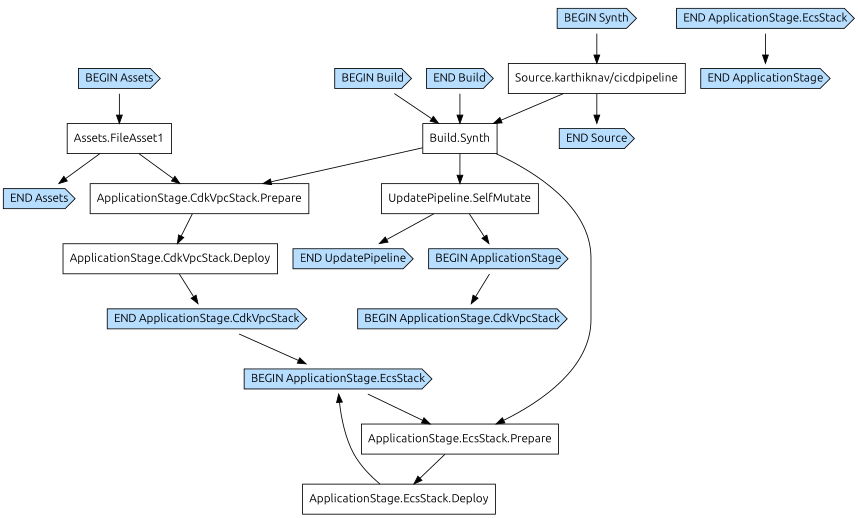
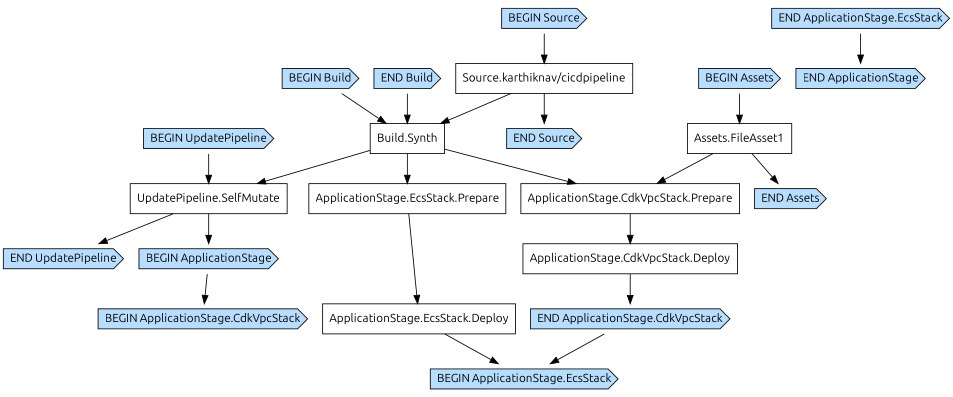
(597, 18) -> (544, 18)
none -> (209, 139)
(395, 407) -> none
